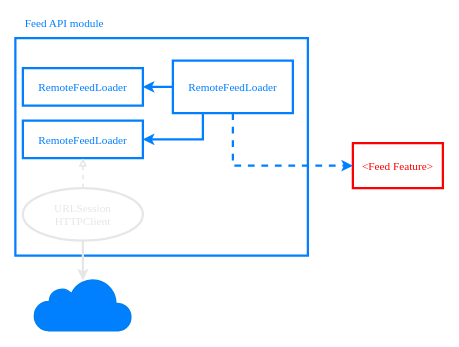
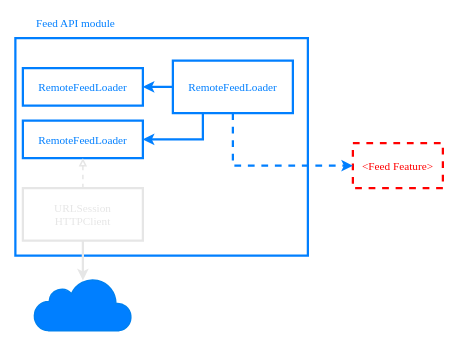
(64, 23) -> (75, 23)
(398, 165) -> (398, 165)
(83, 214) -> (83, 214)
